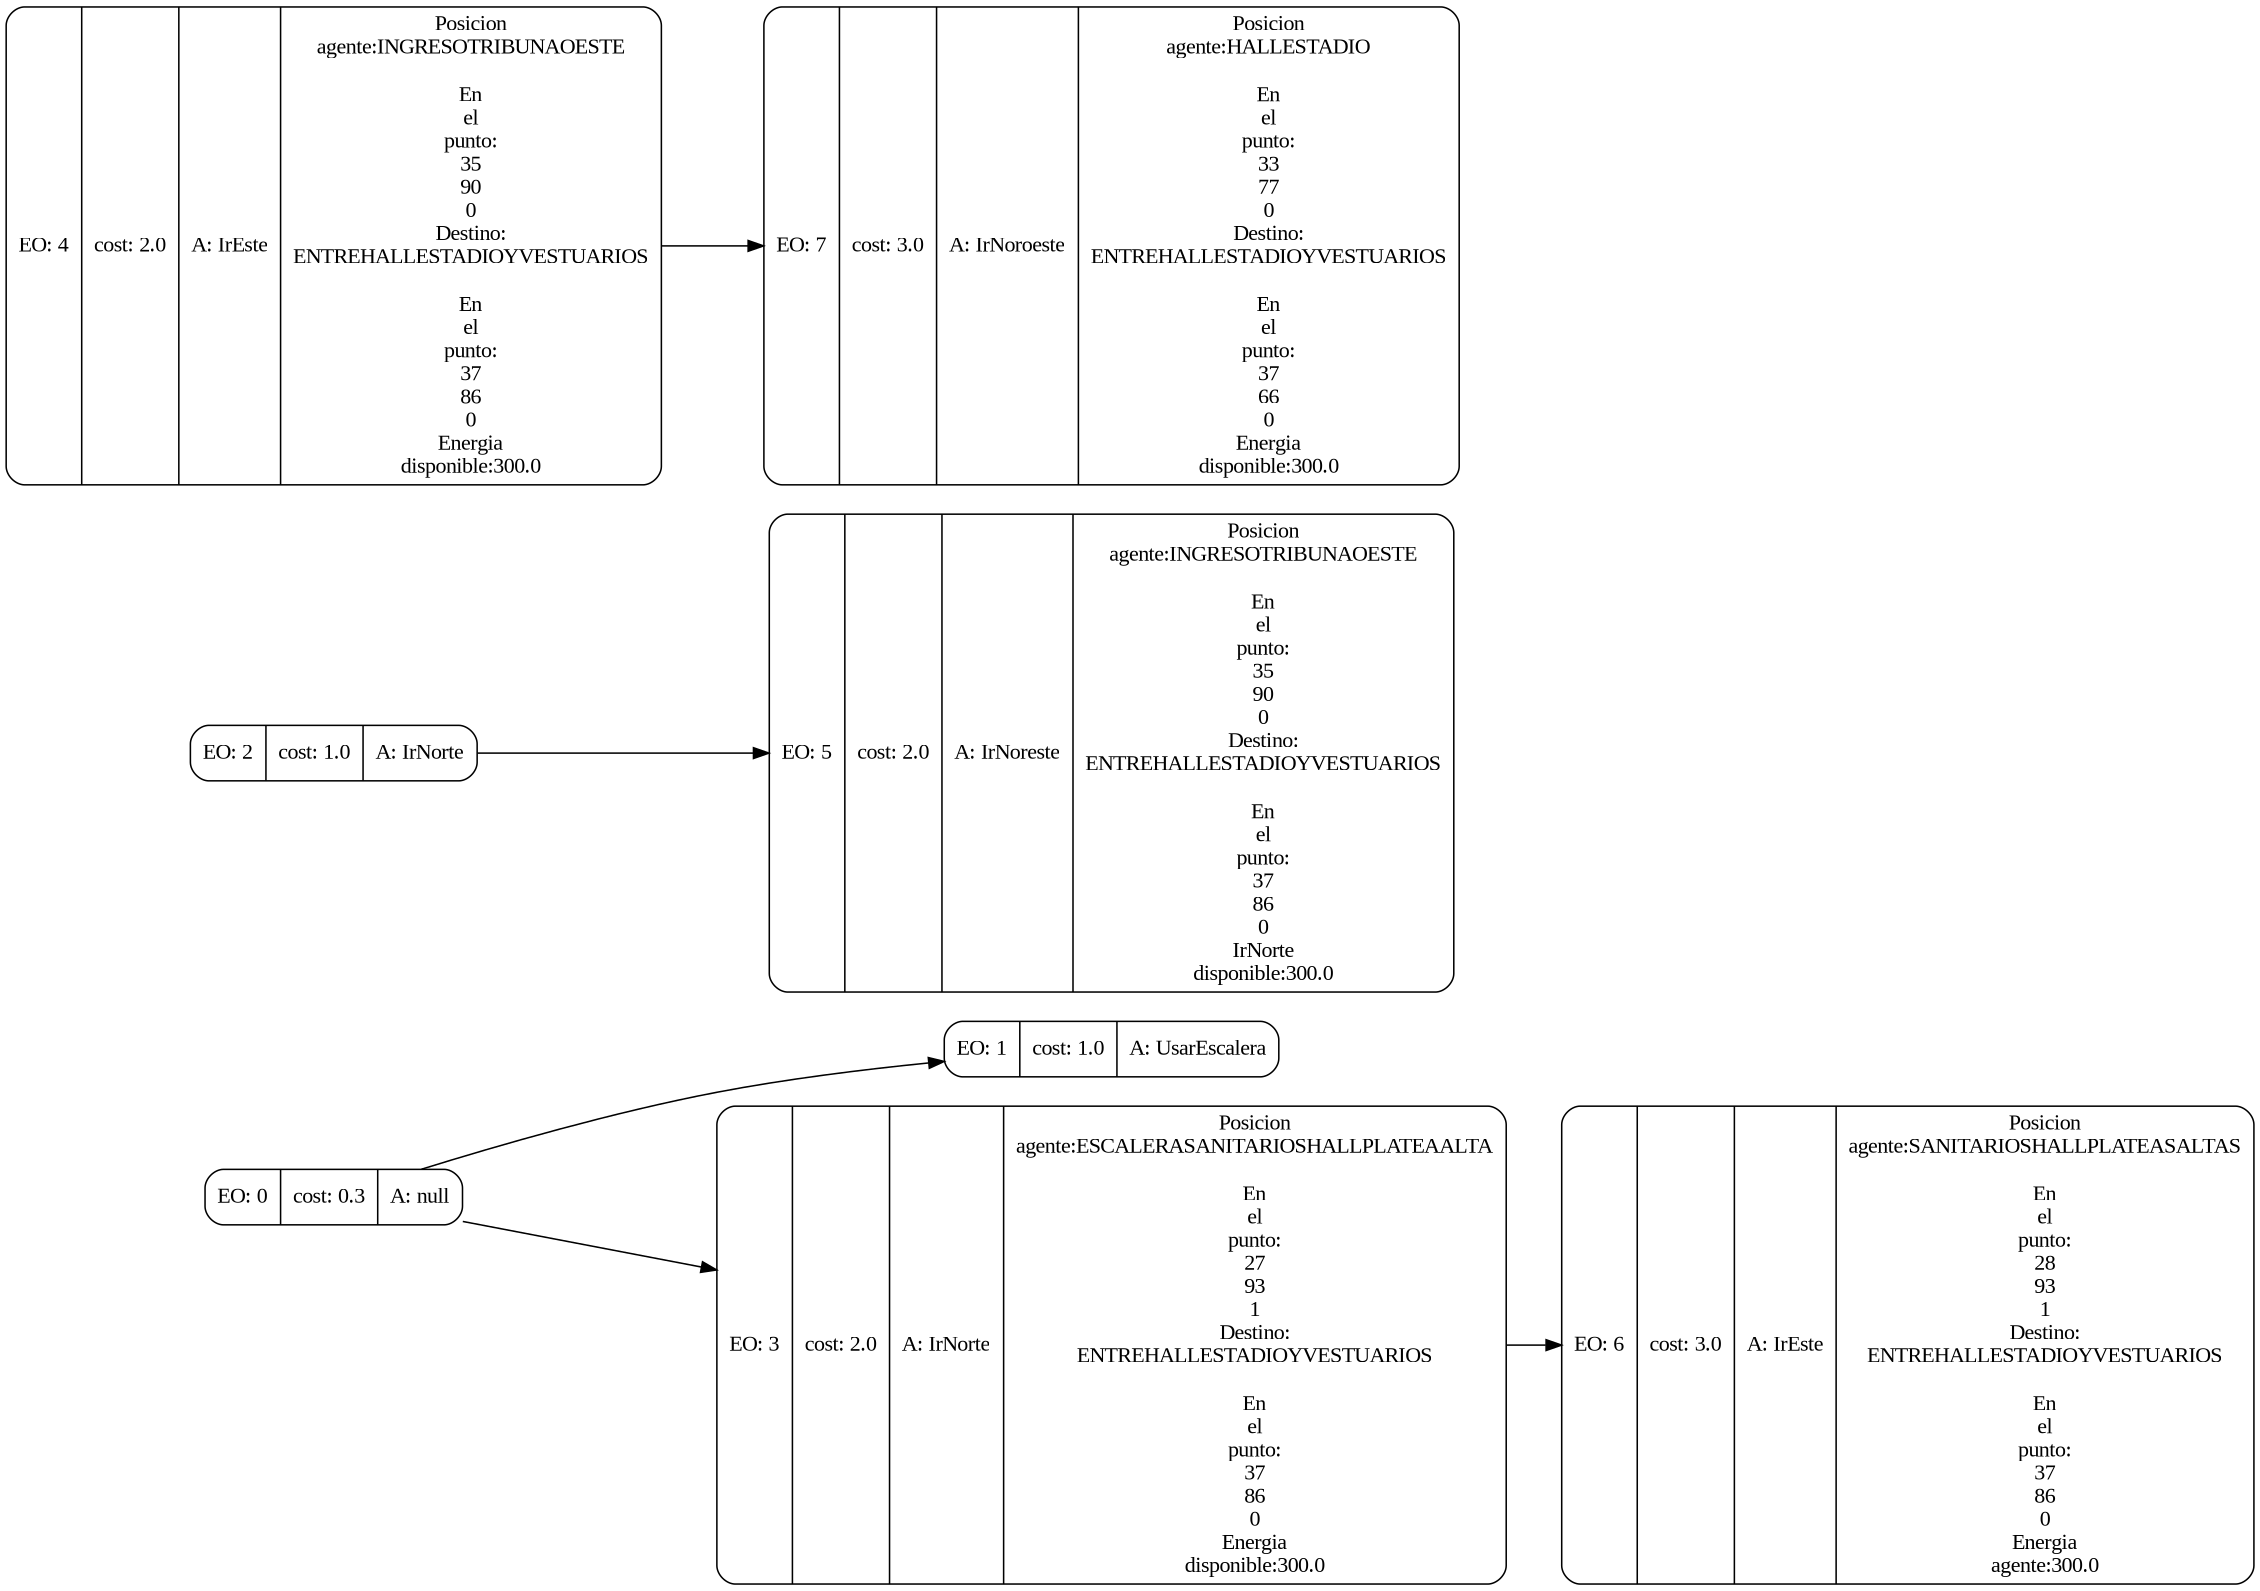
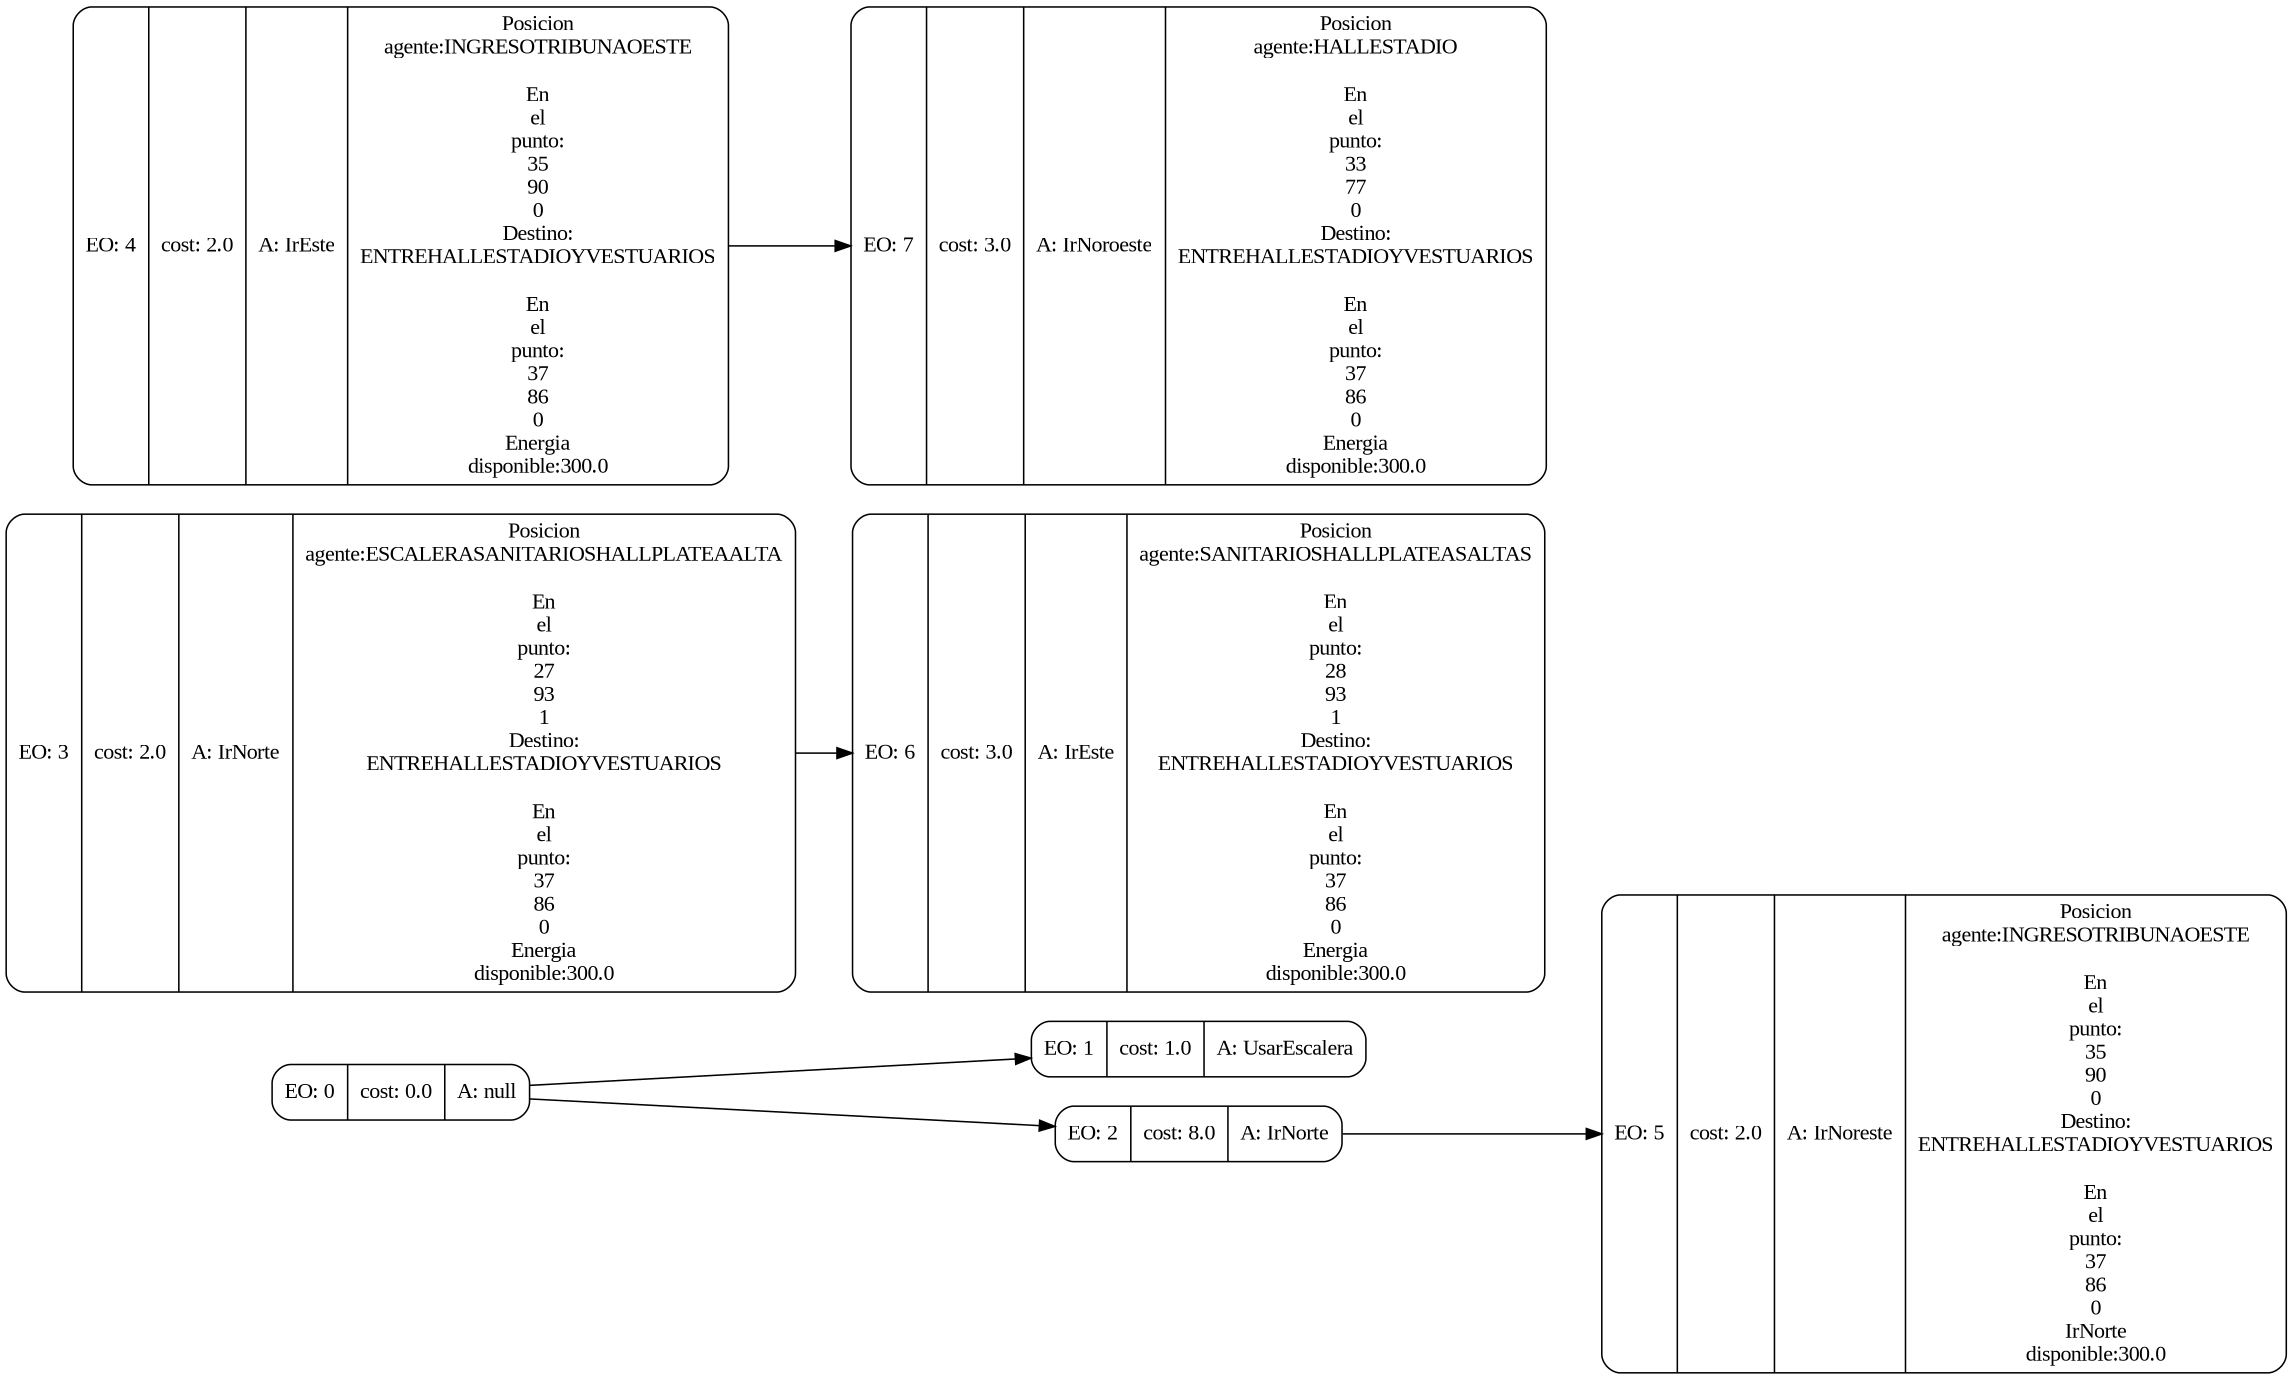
(1269, 397) -> (1356, 397)
(314, 752) -> (1179, 1133)
(329, 1196) -> (396, 1092)
(582, 1244) -> (784, 1112)
(2045, 1566) -> (1336, 974)
